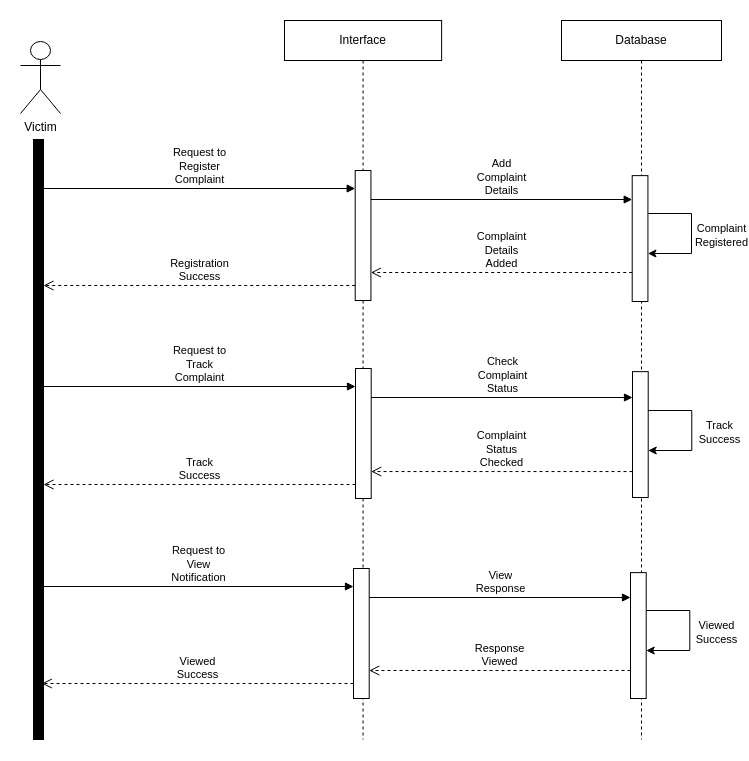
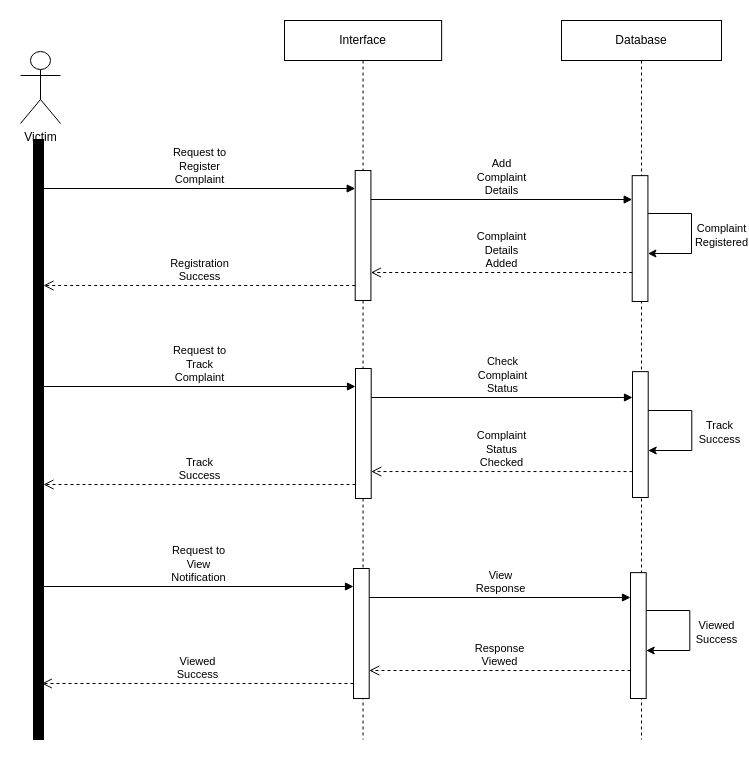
(41, 78) -> (41, 88)
